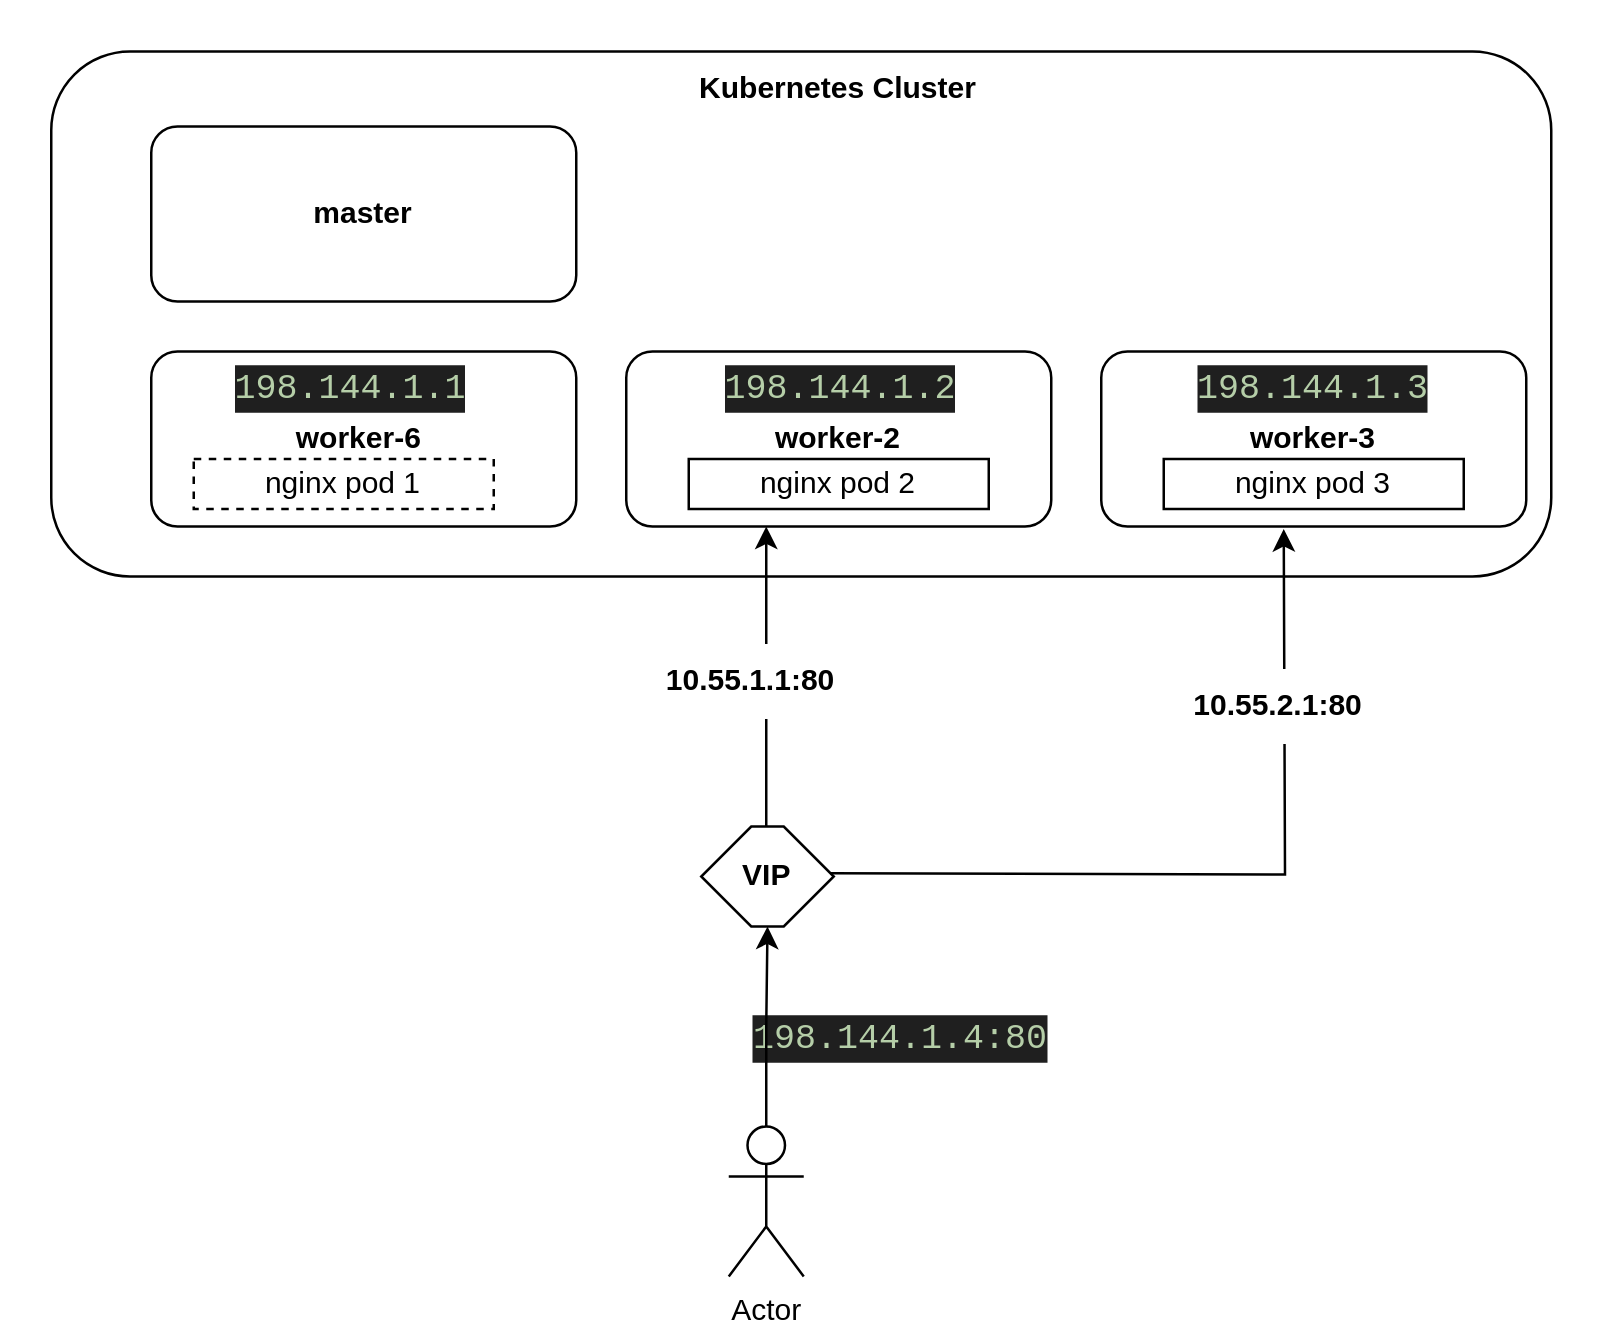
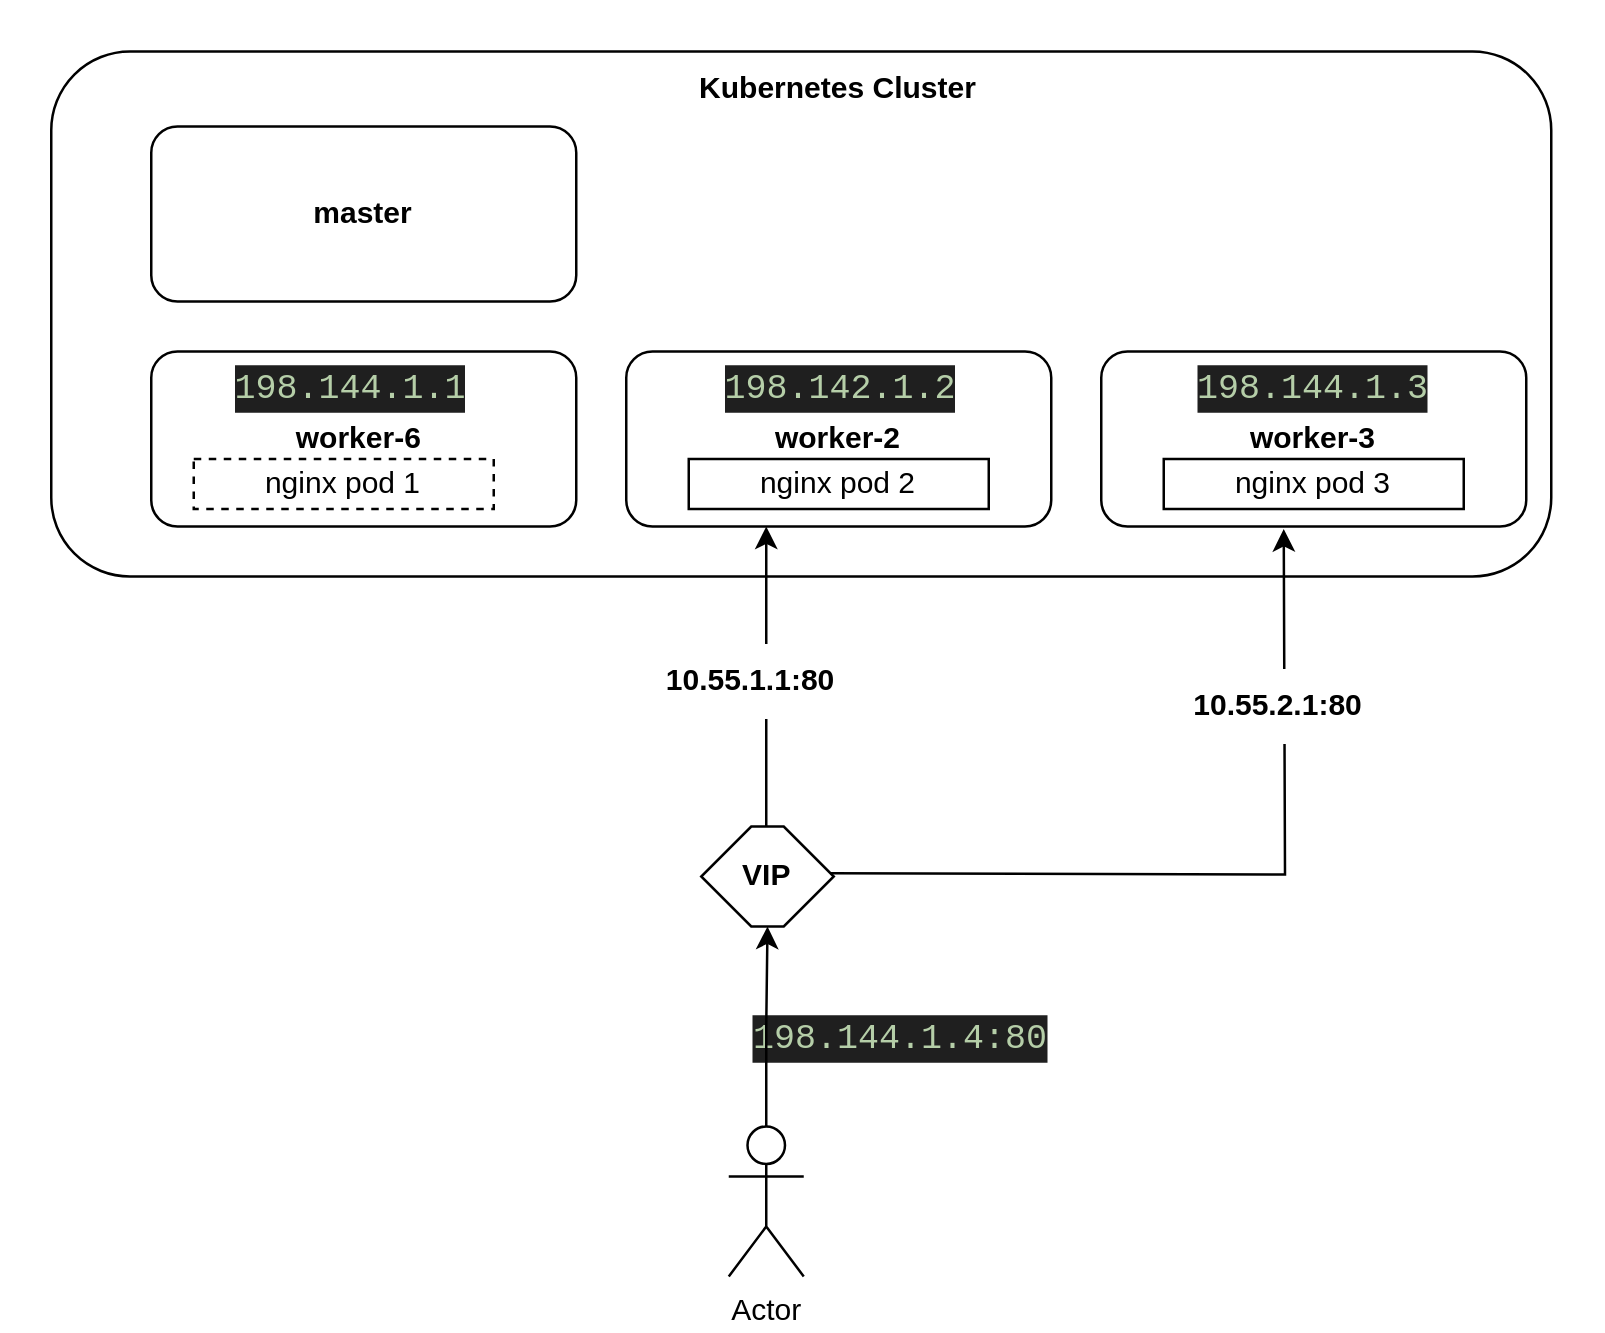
(841, 389) -> (841, 389)
